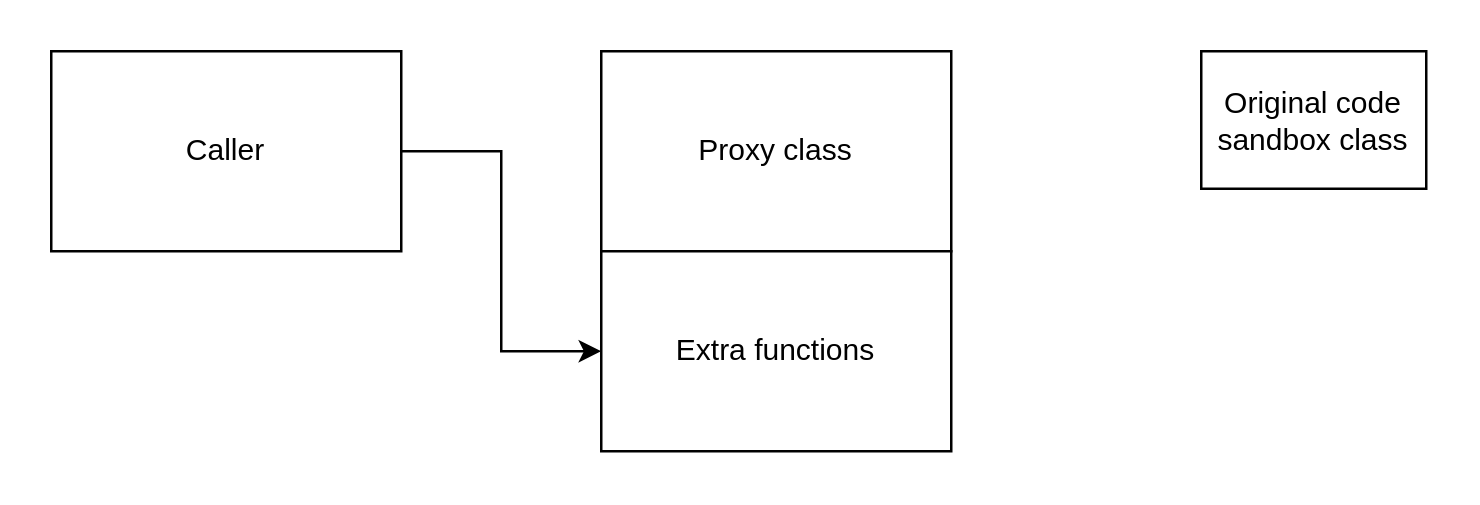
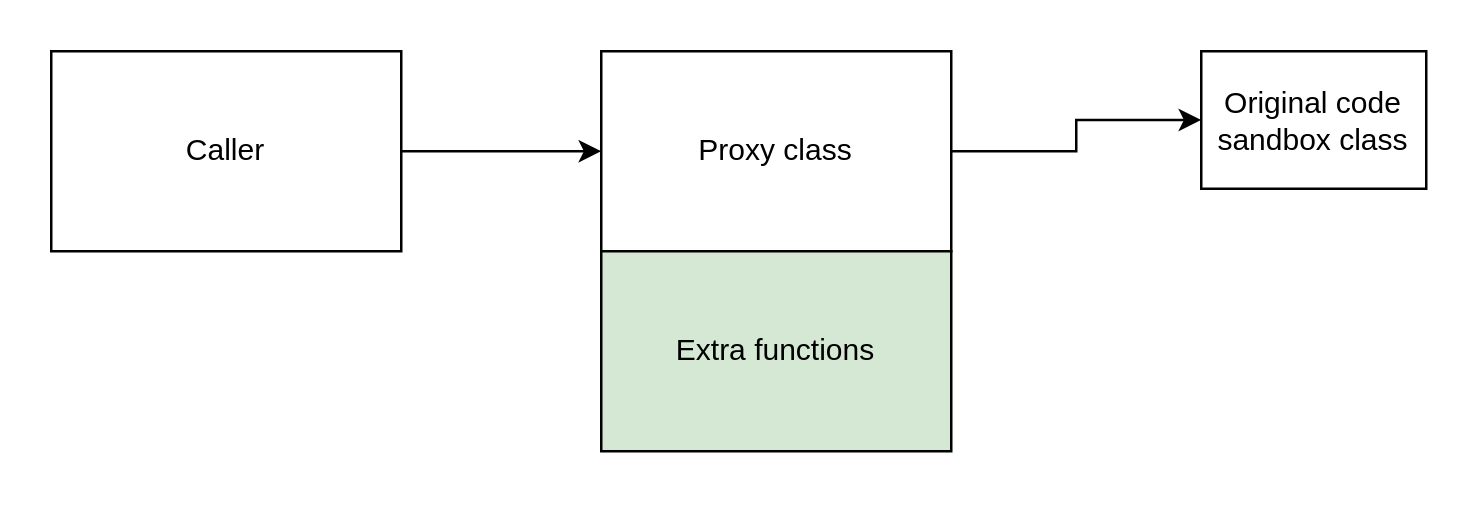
none -> (1076, 144)
(501, 291) -> (541, 151)
(776, 351) -> (776, 351)
